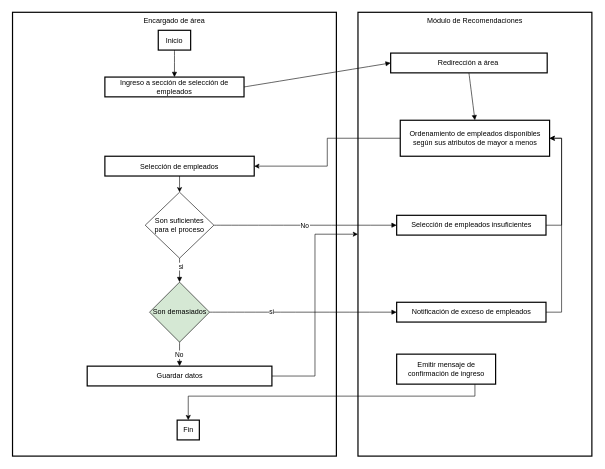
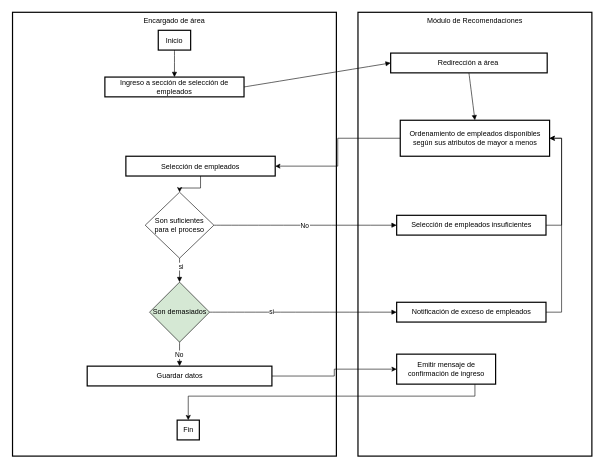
(179, 166) -> (200, 166)
(315, 234) -> (334, 373)
